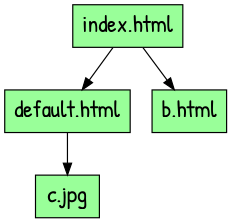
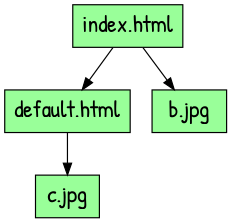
(189, 111) -> (189, 111)
